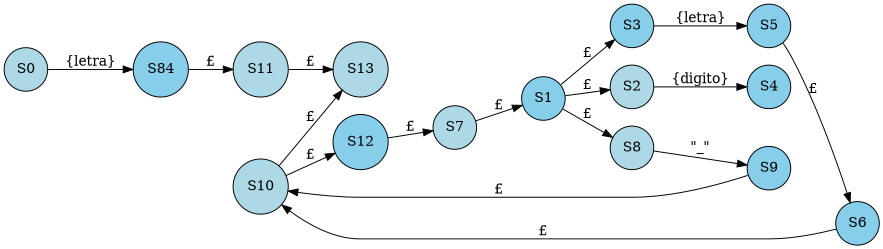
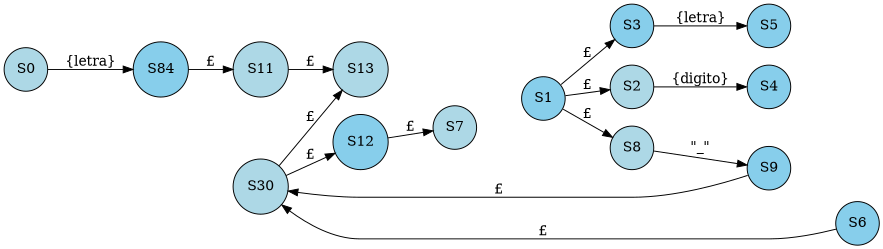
(494, 115) -> none
(819, 116) -> none
(261, 187) -> (261, 187)
